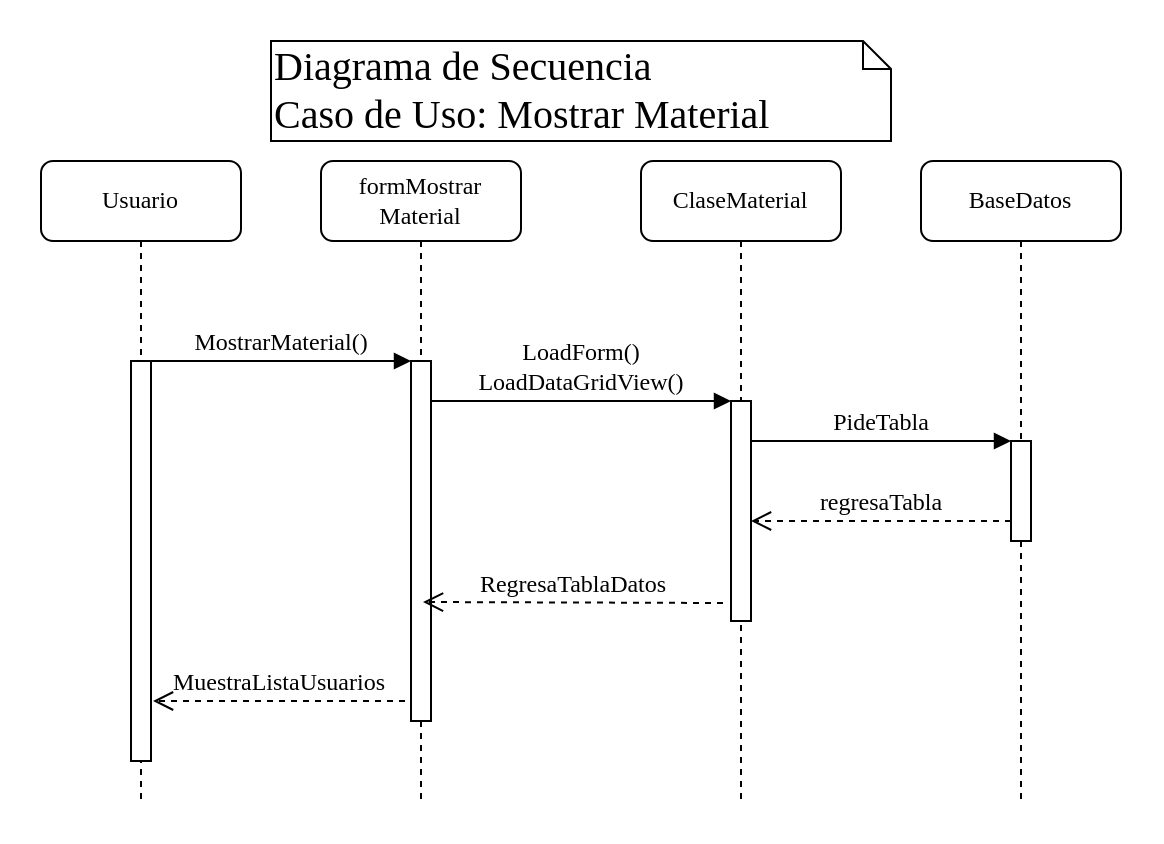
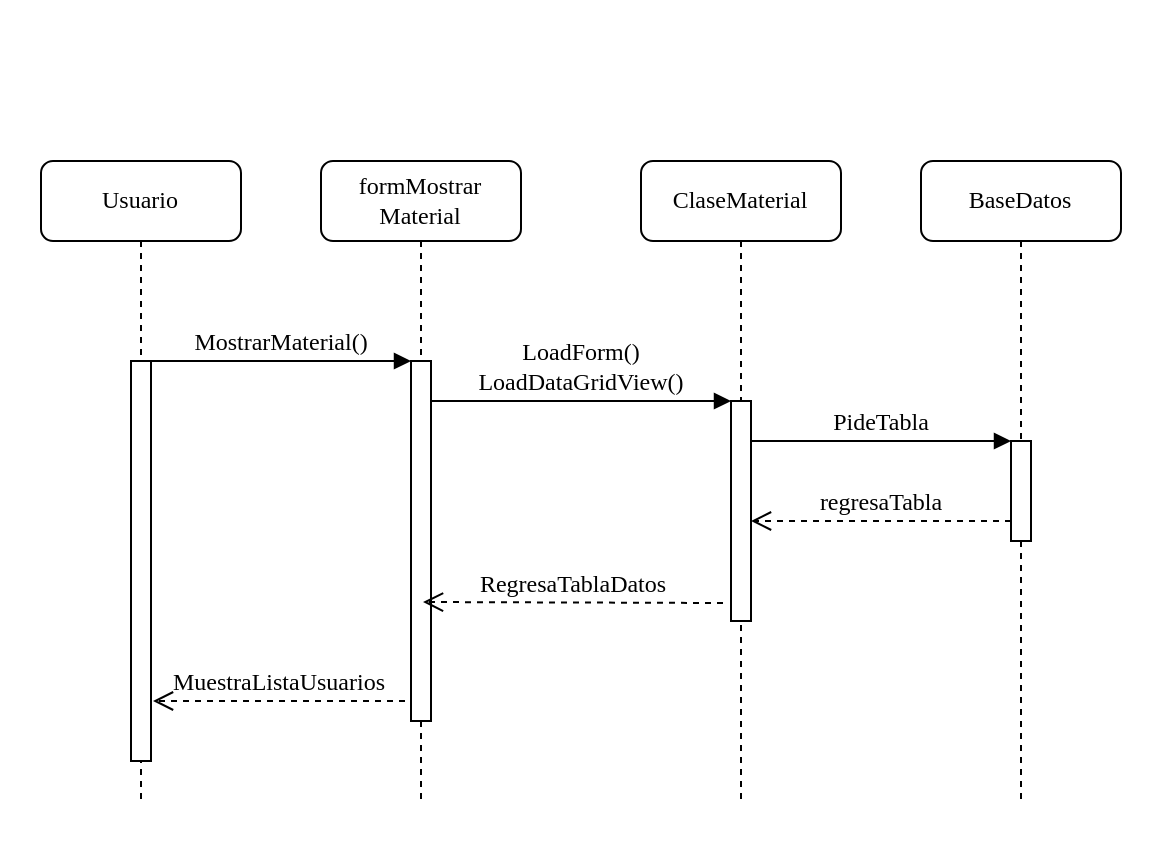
(581, 91) -> none
